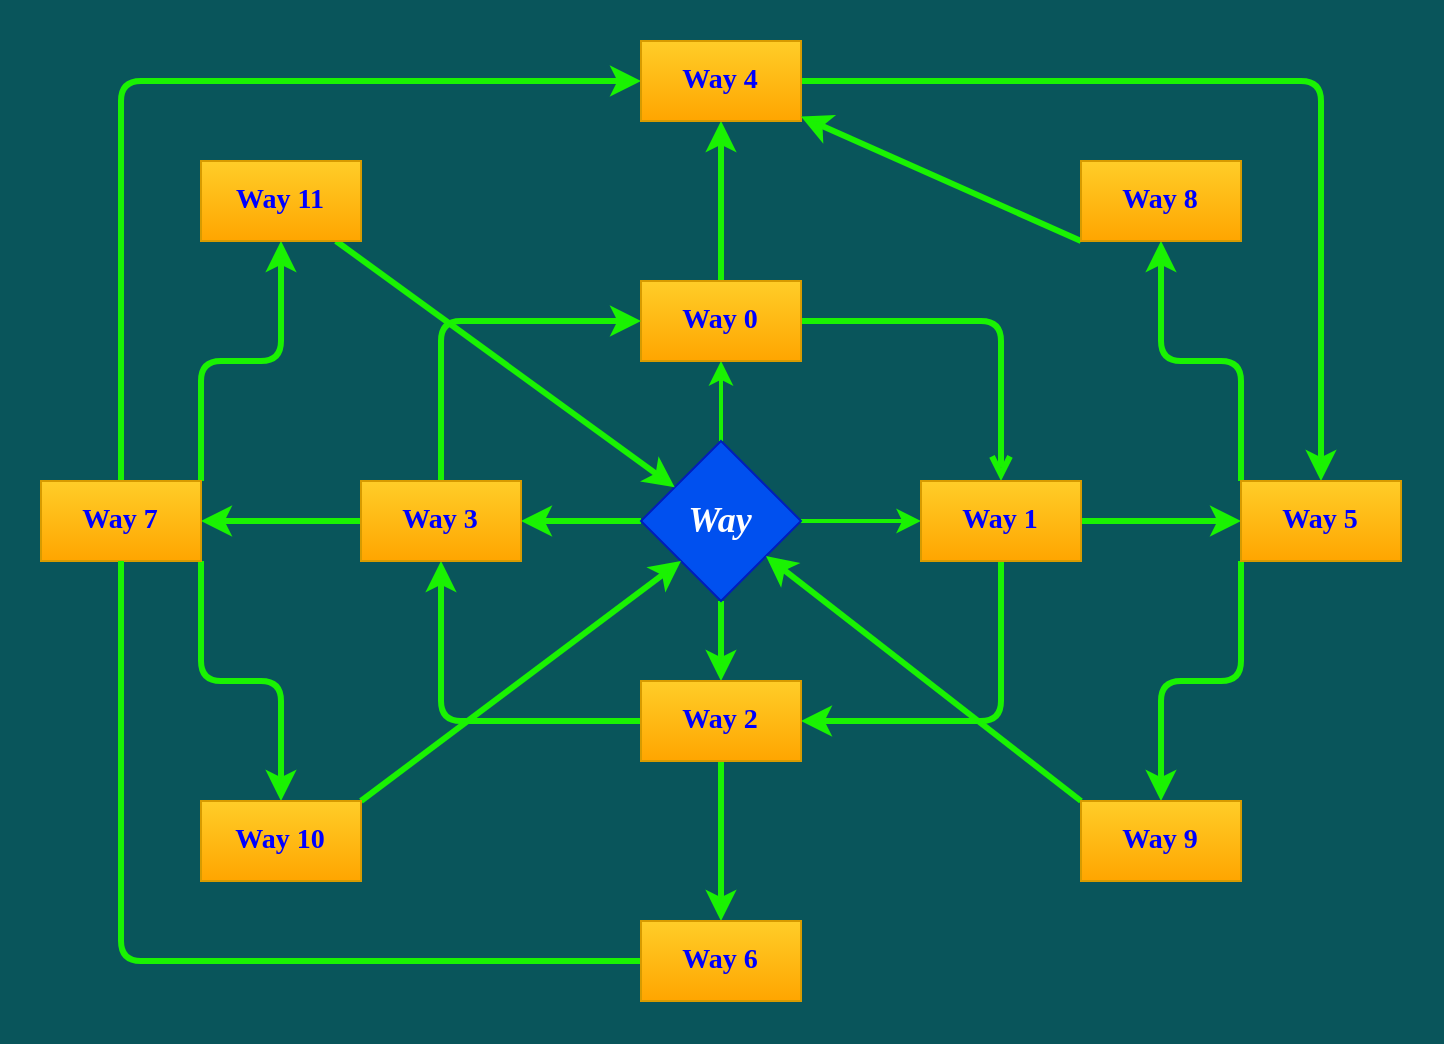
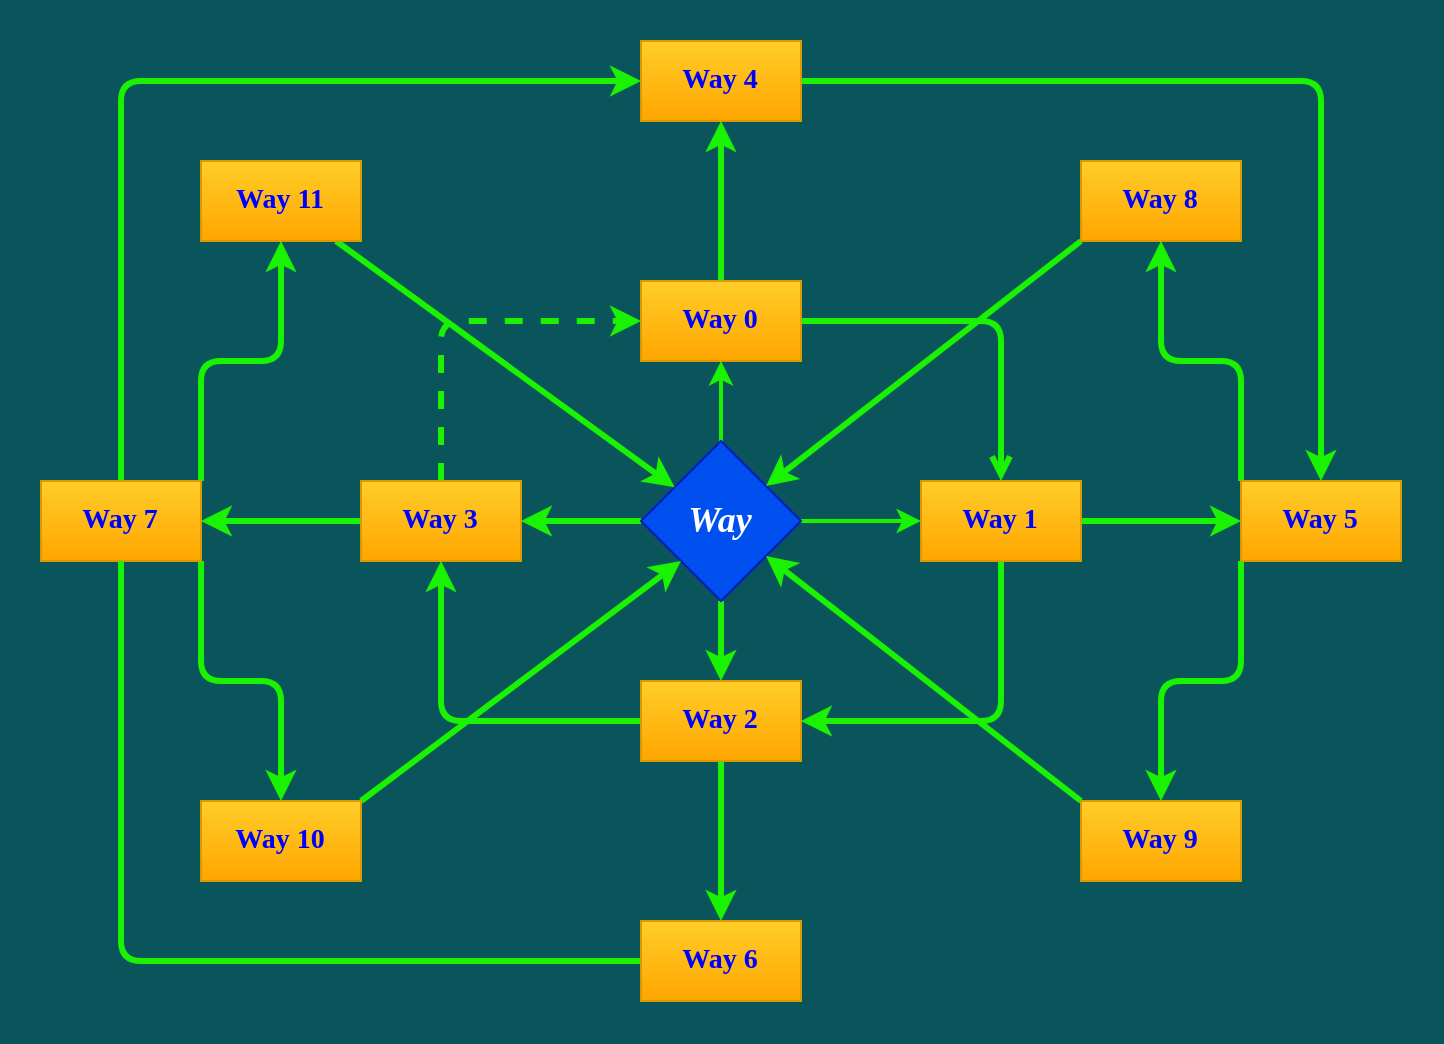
(950, 183) -> (878, 399)
(441, 454) -> (441, 454)
